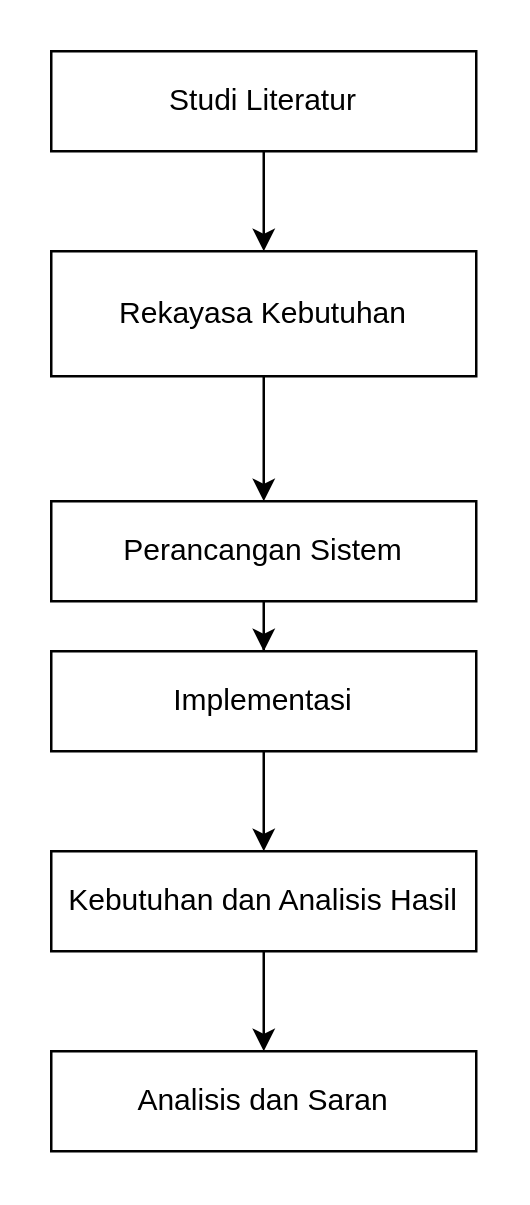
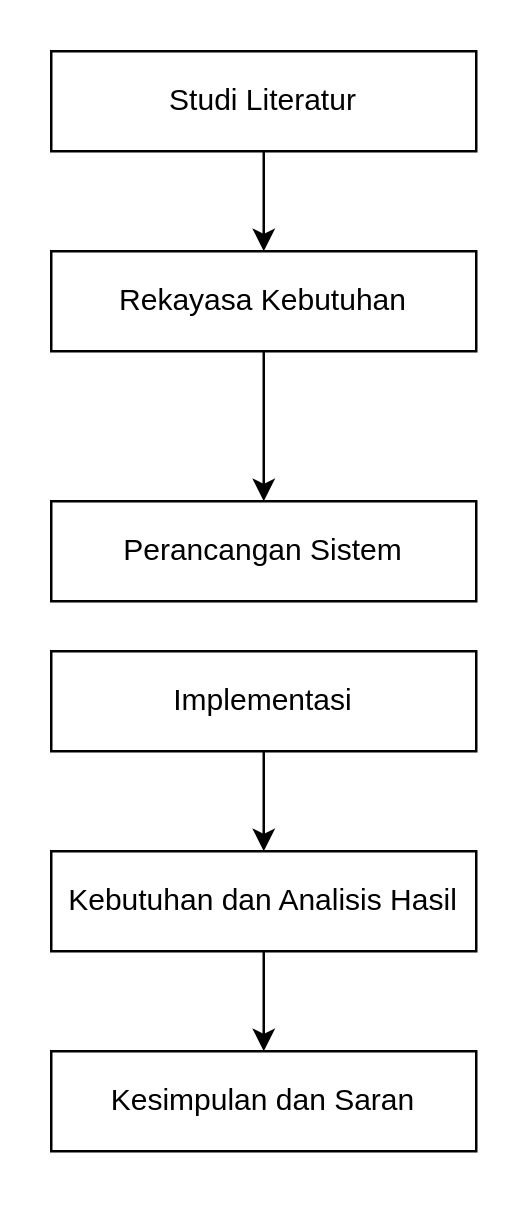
(264, 314) -> (264, 301)
(264, 634) -> none
(264, 1101) -> (264, 1101)
